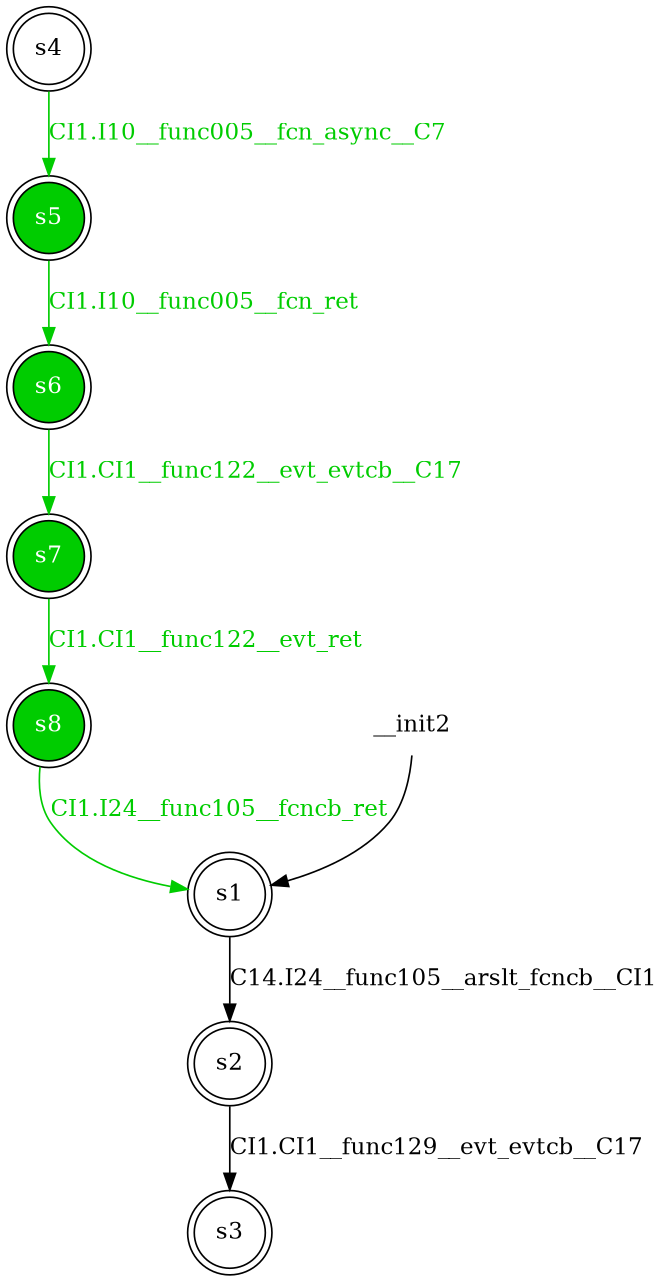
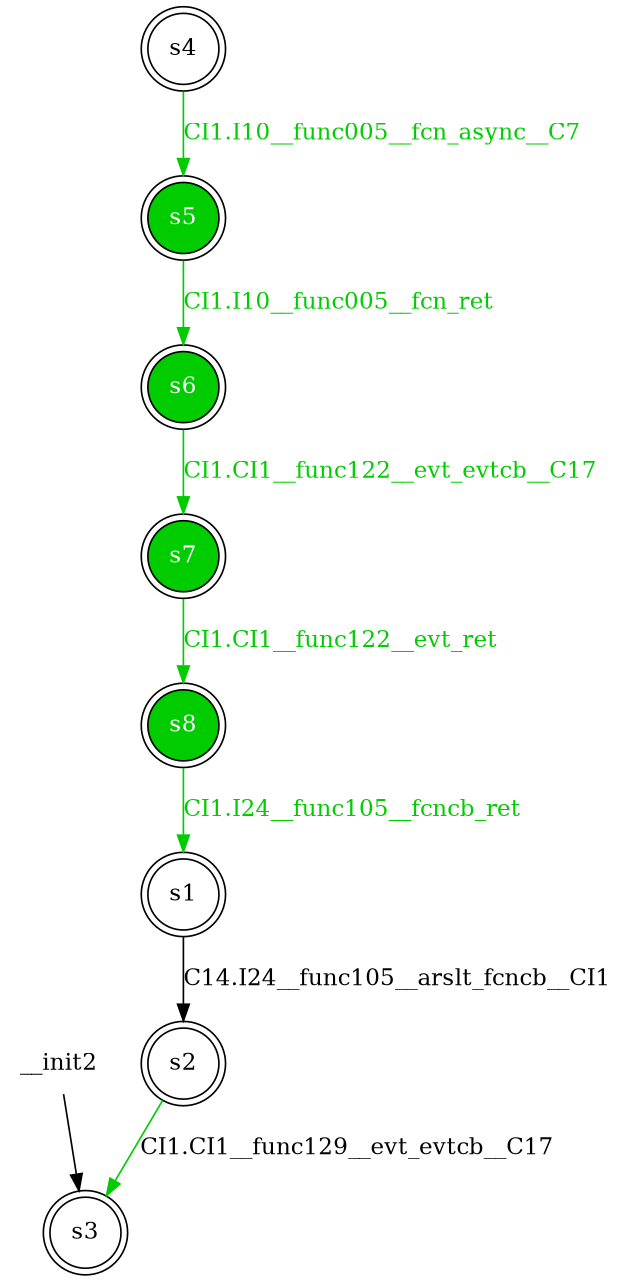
(372, 839) -> (70, 1134)
(230, 1140) -> (139, 1141)
